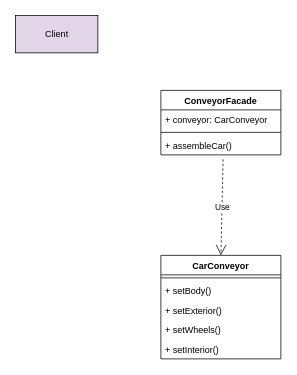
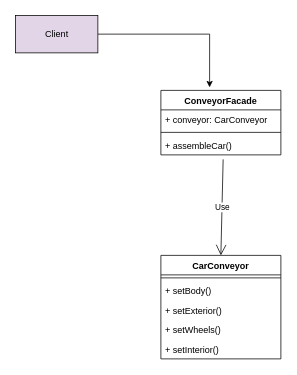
none -> (210, 56)
(223, 180) -> (223, 180)
